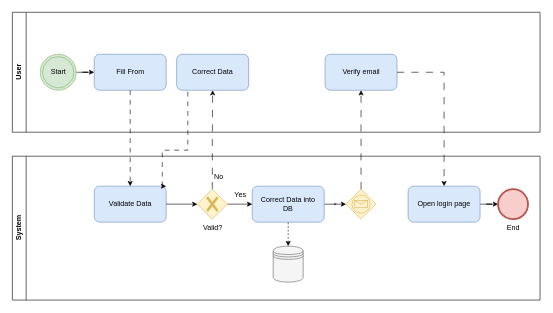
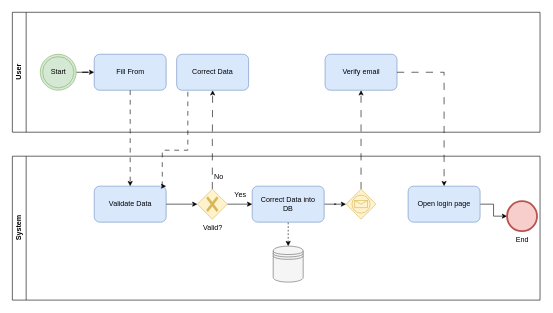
(513, 204) -> (522, 216)
